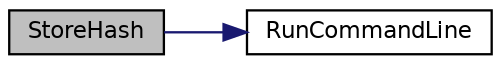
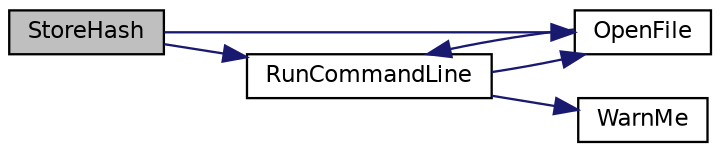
none -> (643, 32)
none -> (643, 120)
